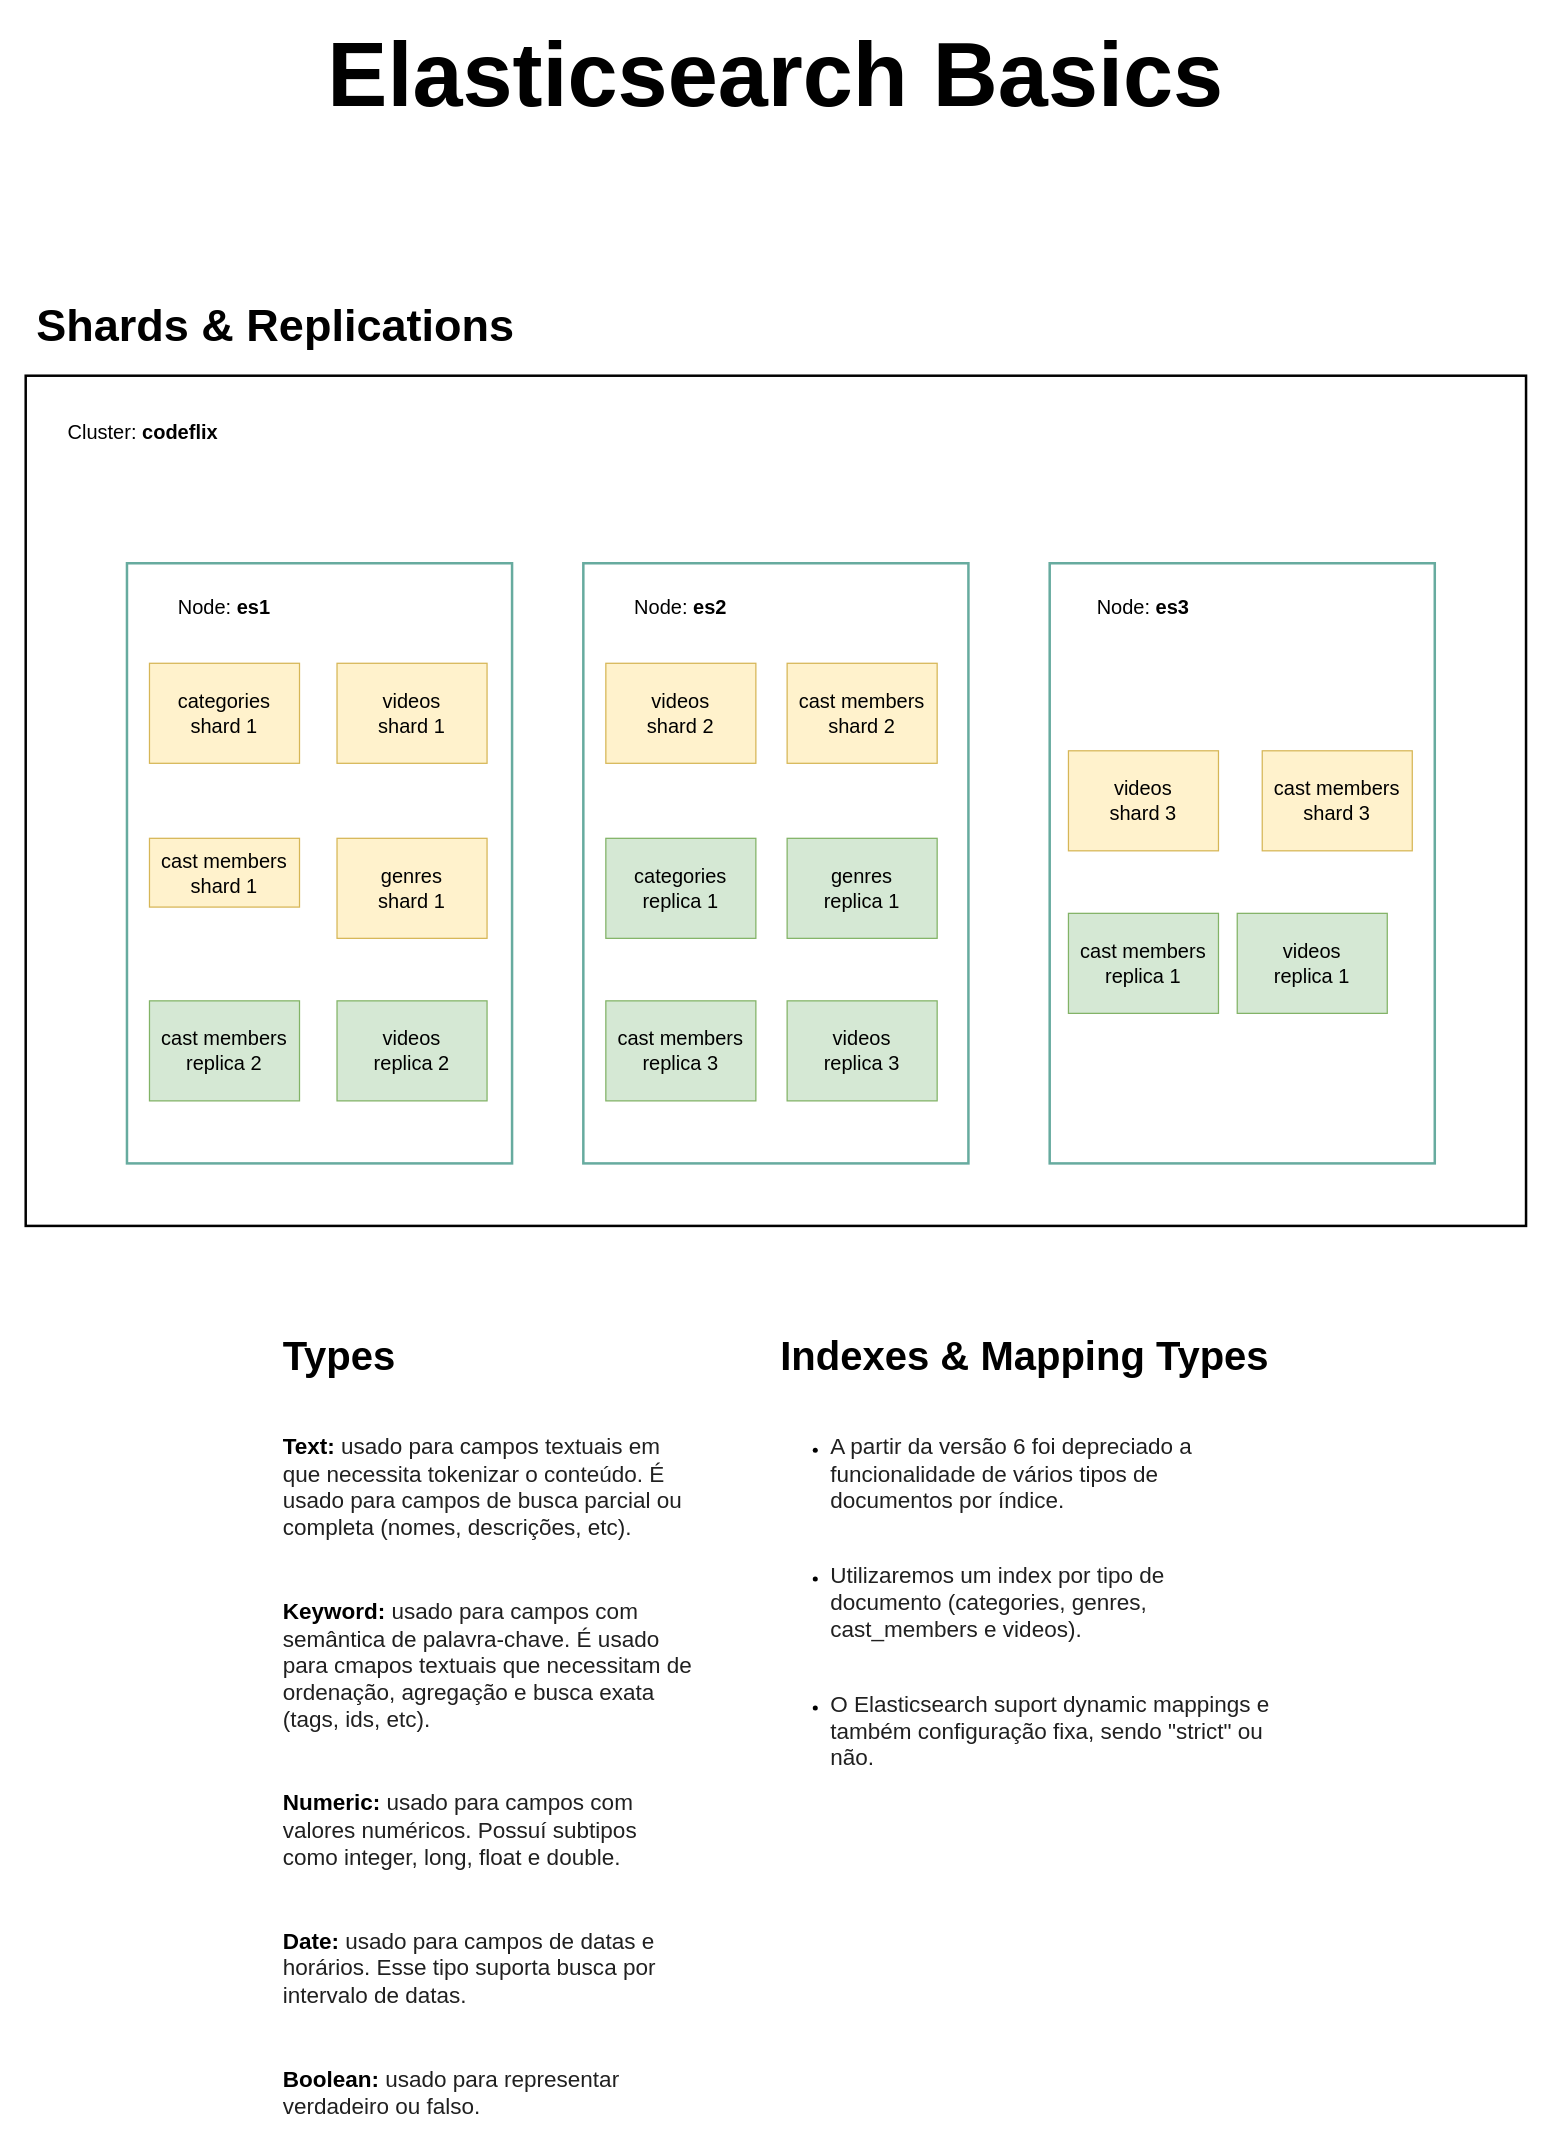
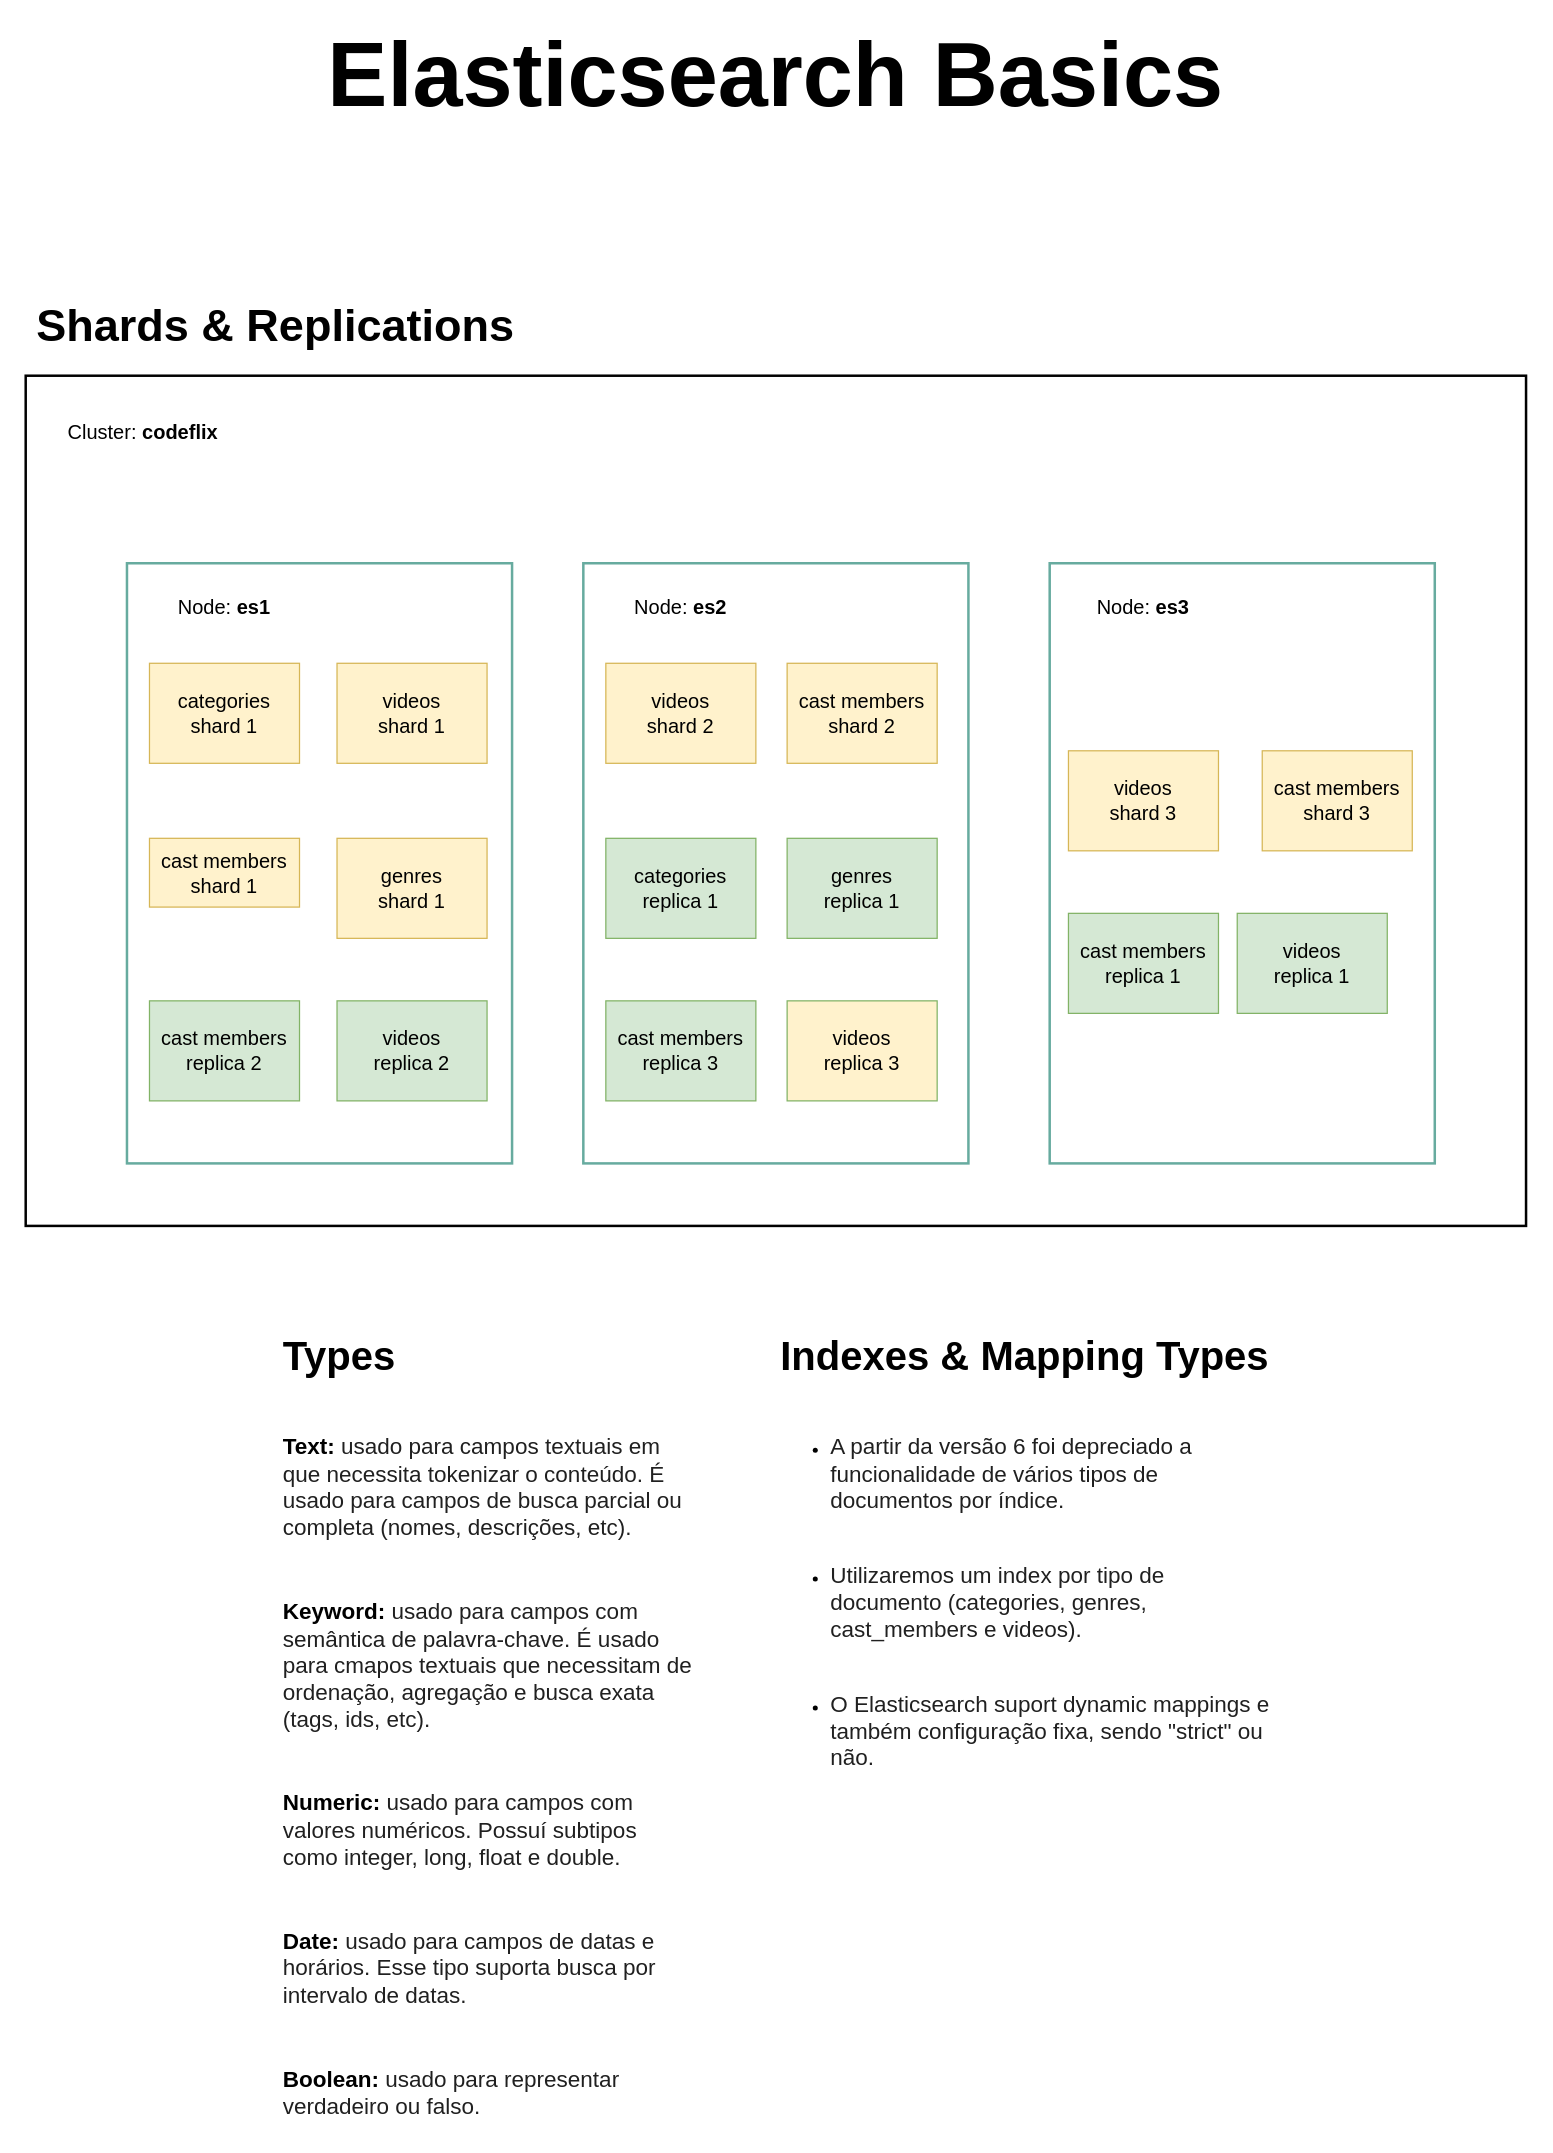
(862, 1051) -> (862, 1051)
